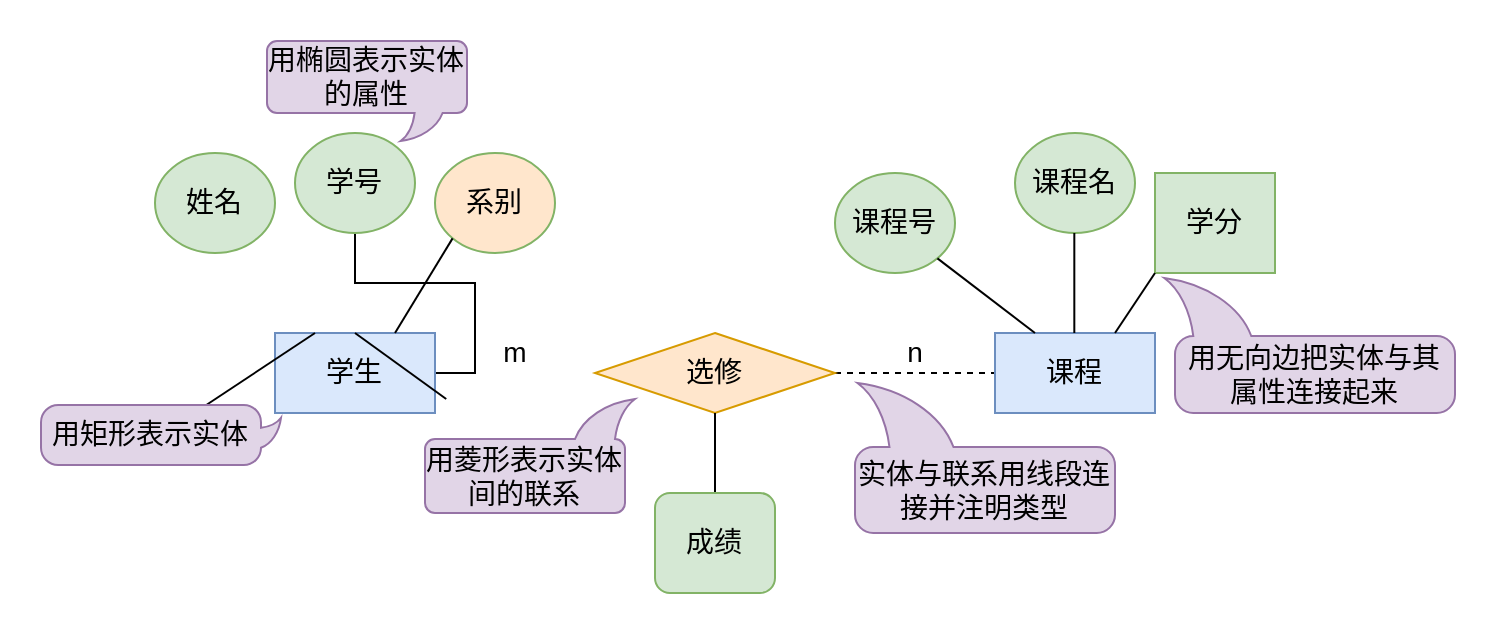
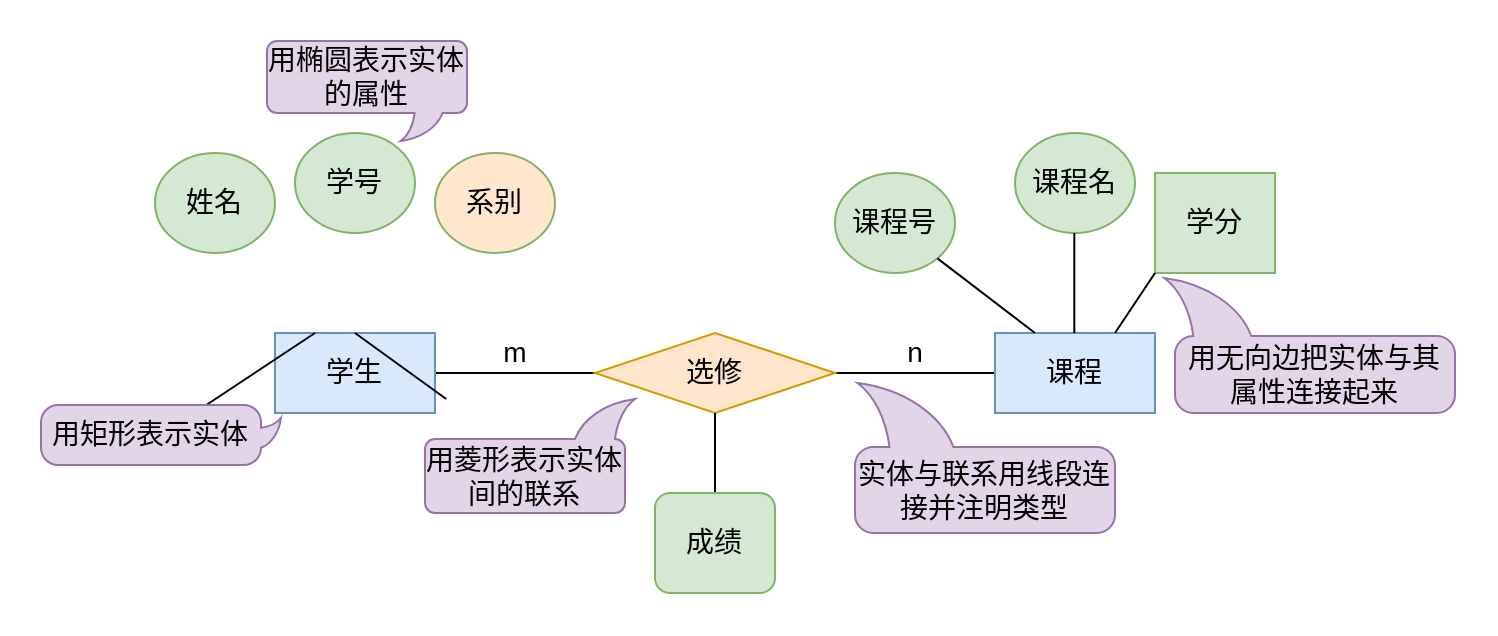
(475, 307) -> (533, 373)
(409, 310) -> none
(915, 373) -> (915, 373)
